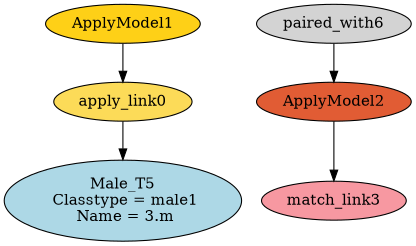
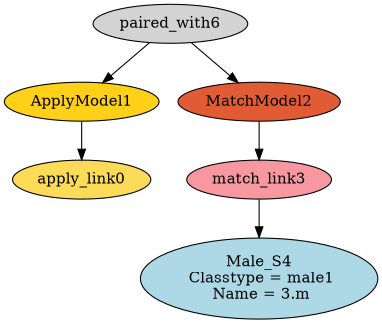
none -> (130, 59)
(334, 102) -> (259, 102)
(123, 201) -> none
none -> (259, 279)
